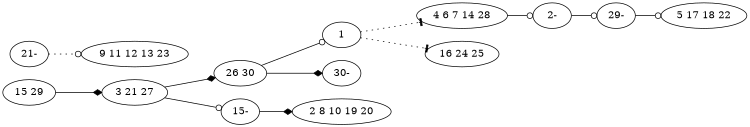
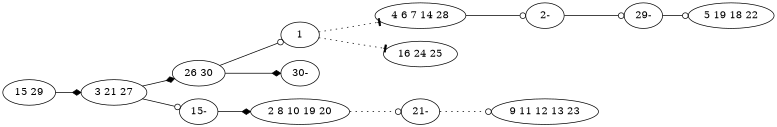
(704, 16) -> (731, 16)
none -> (373, 112)
